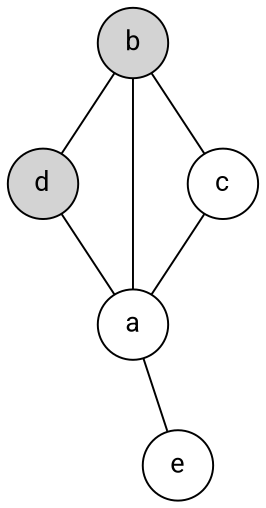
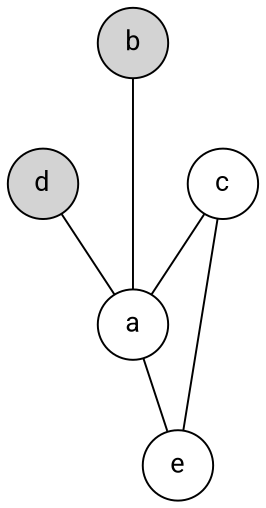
(88, 113) -> none
(178, 113) -> (200, 325)
